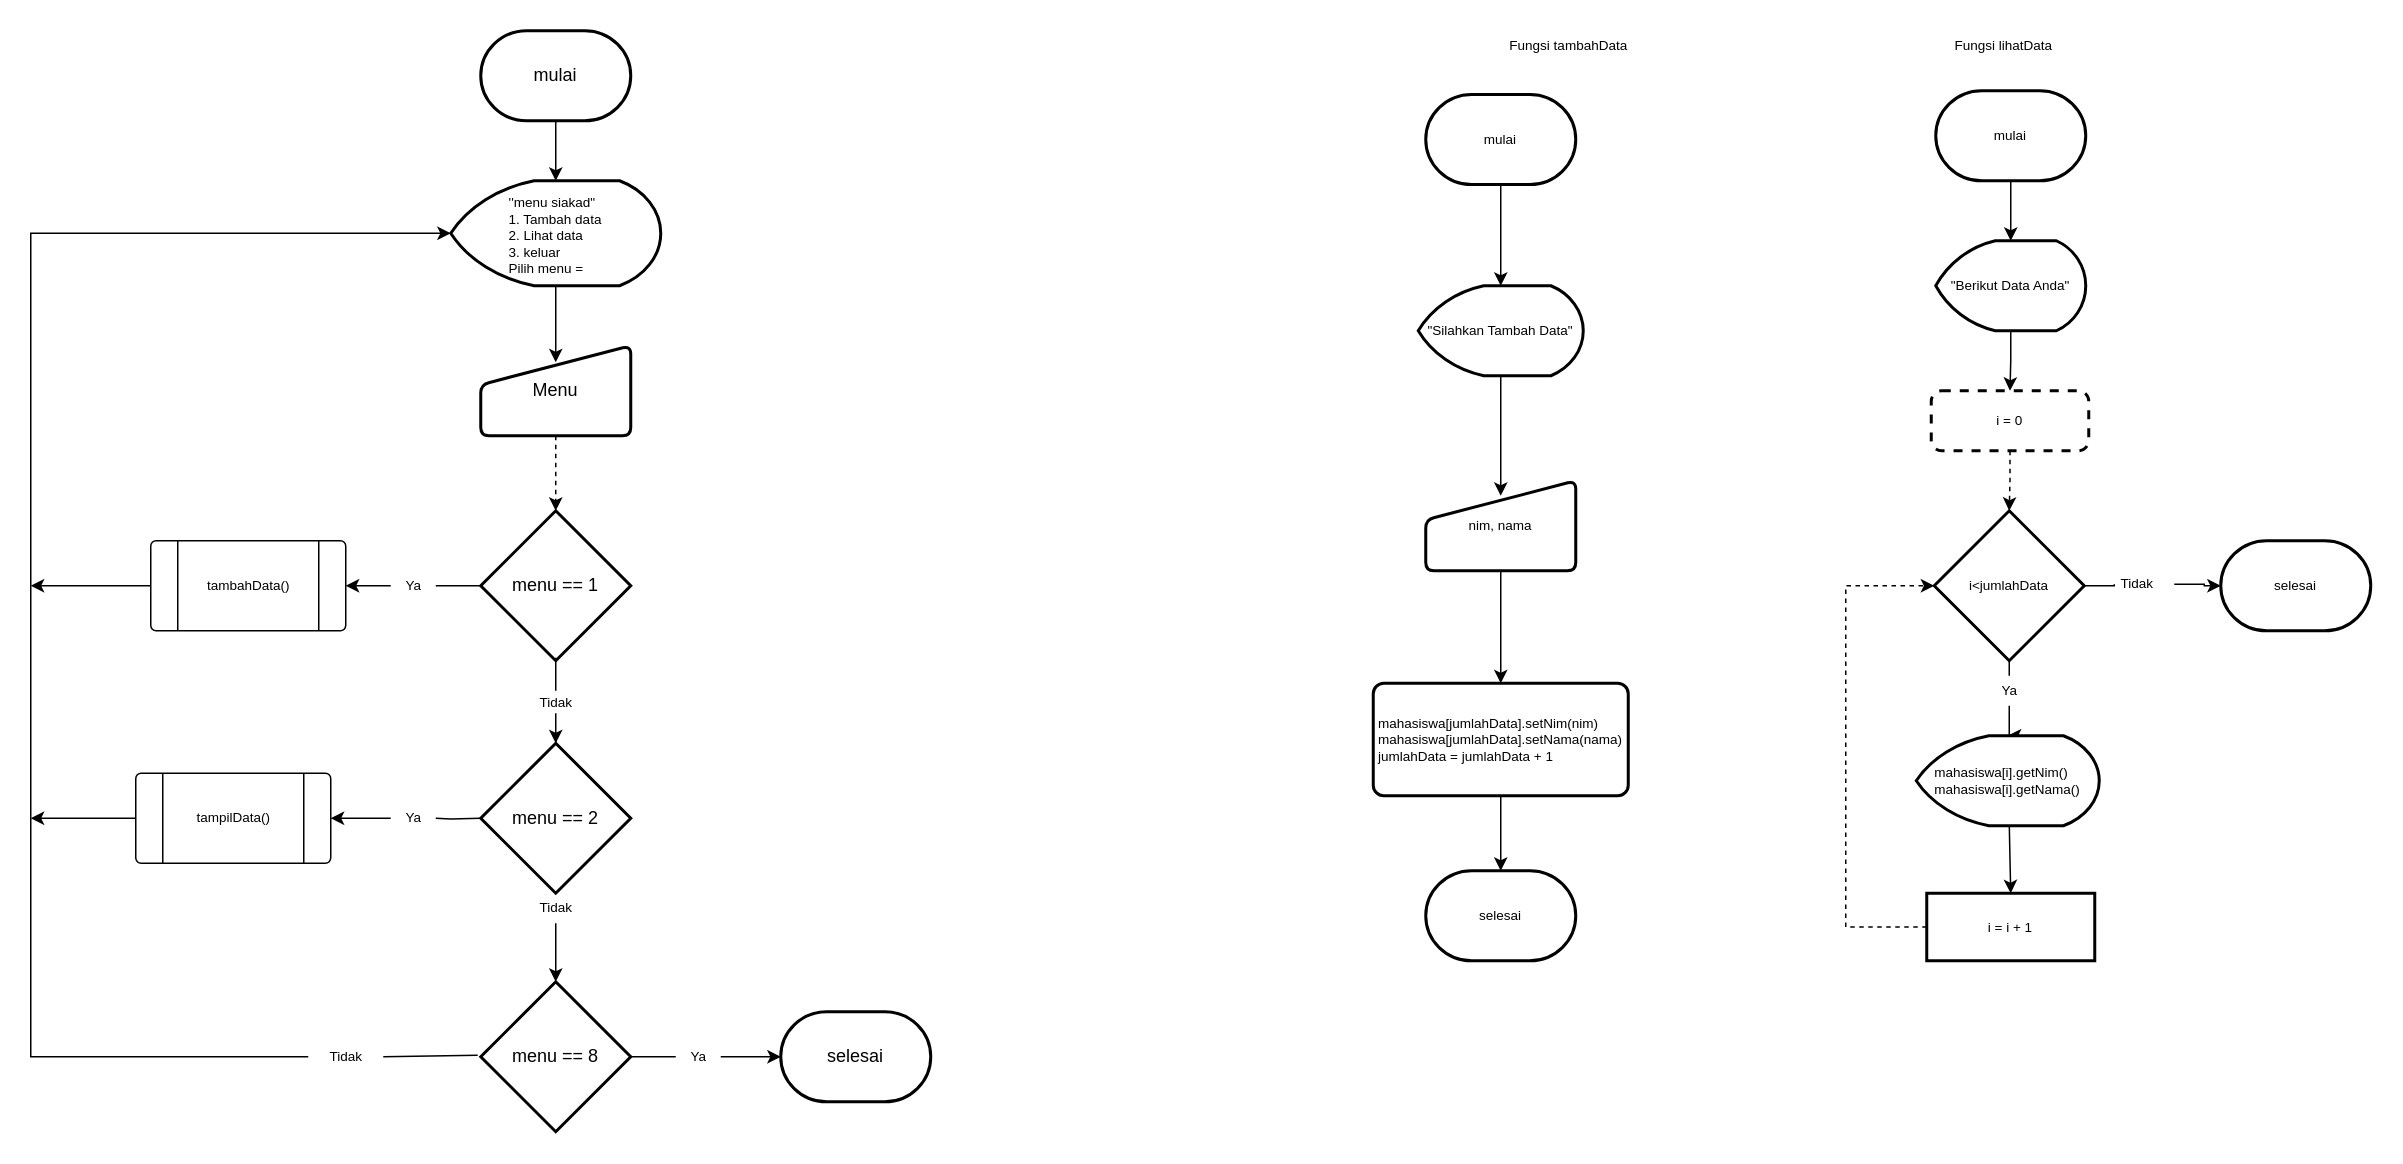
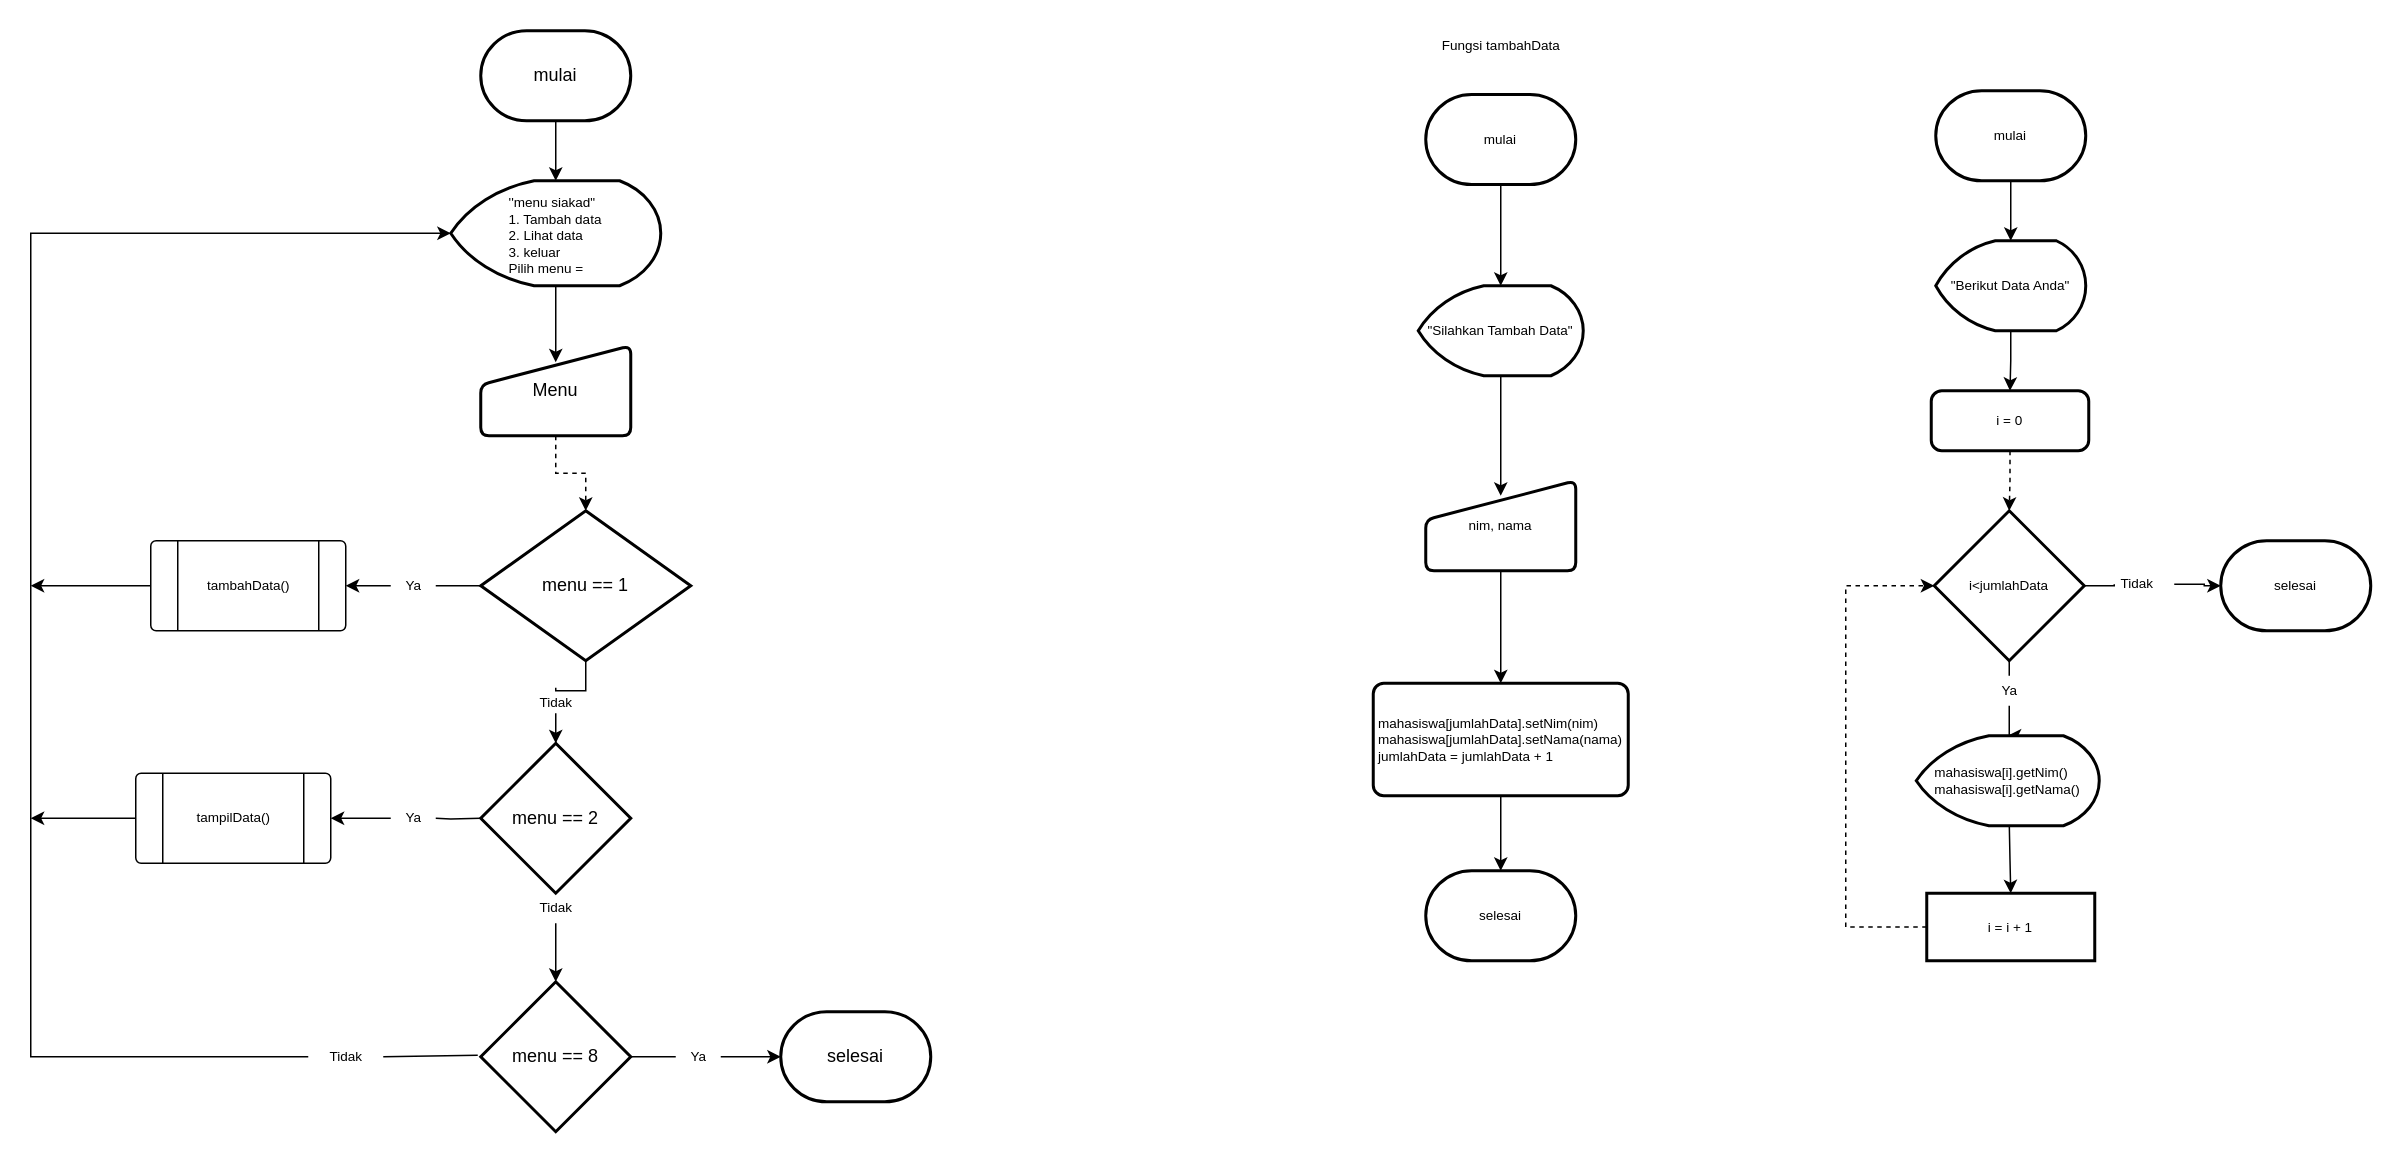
(1568, 46) -> (1501, 46)
(2003, 46) -> none
(2010, 421) -> (2010, 421)
(556, 586) -> (586, 586)
